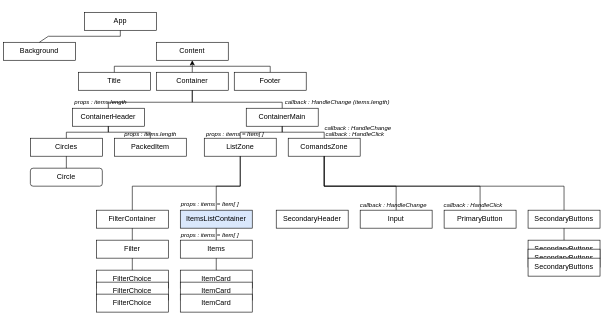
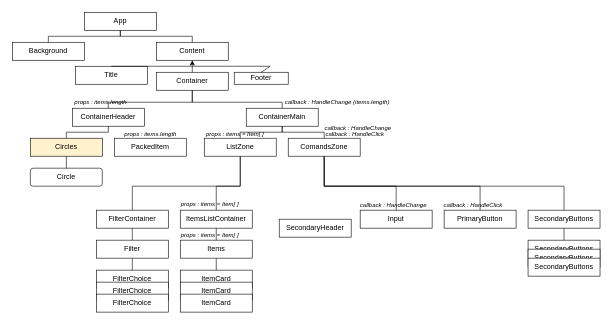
none -> (160, 36)
(39, 51) -> (48, 51)
(114, 81) -> (111, 75)
(270, 81) -> (261, 78)
(133, 132) -> none
(66, 147) -> (66, 147)
(216, 219) -> (216, 219)
(312, 219) -> (315, 228)
